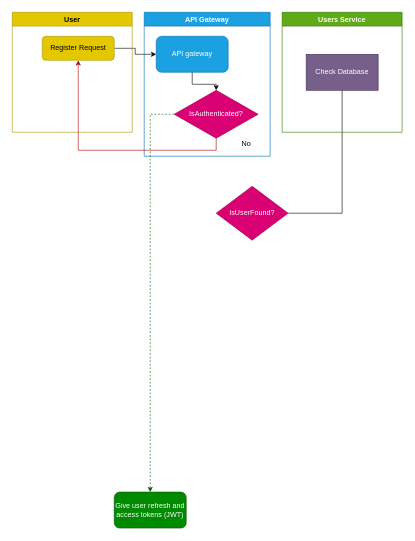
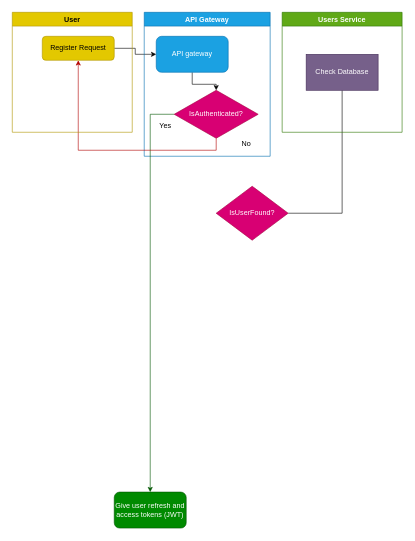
none -> (165, 126)
(150, 289) -> (150, 289)
